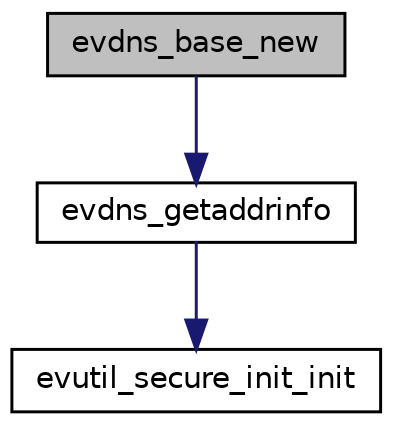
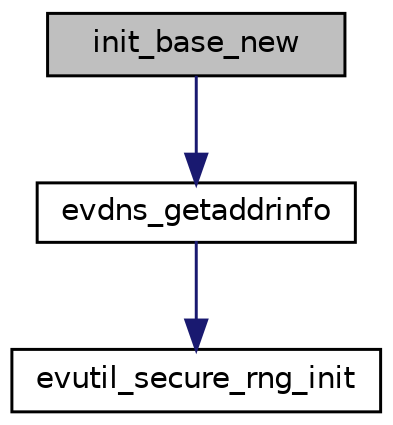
(196, 45) -> (196, 45)
(196, 381) -> (196, 381)
